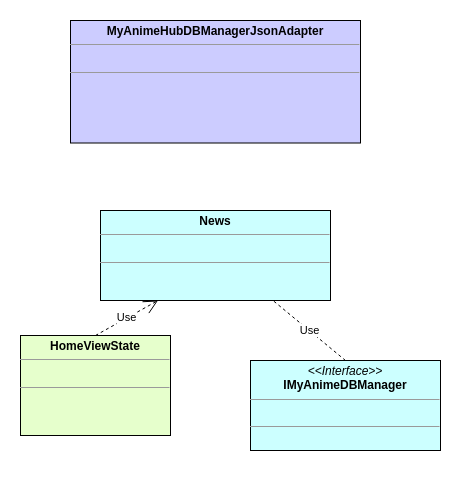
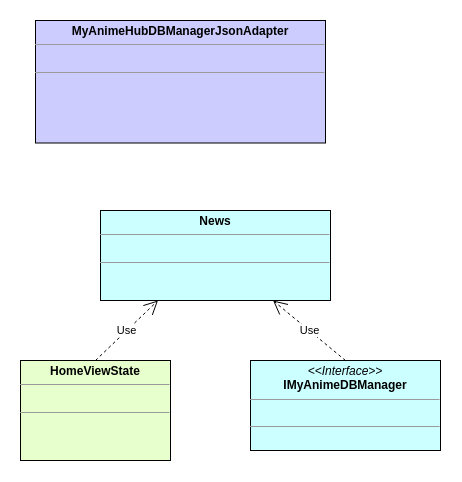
(216, 82) -> (181, 82)
(276, 303) -> (277, 304)
(96, 386) -> (96, 411)
